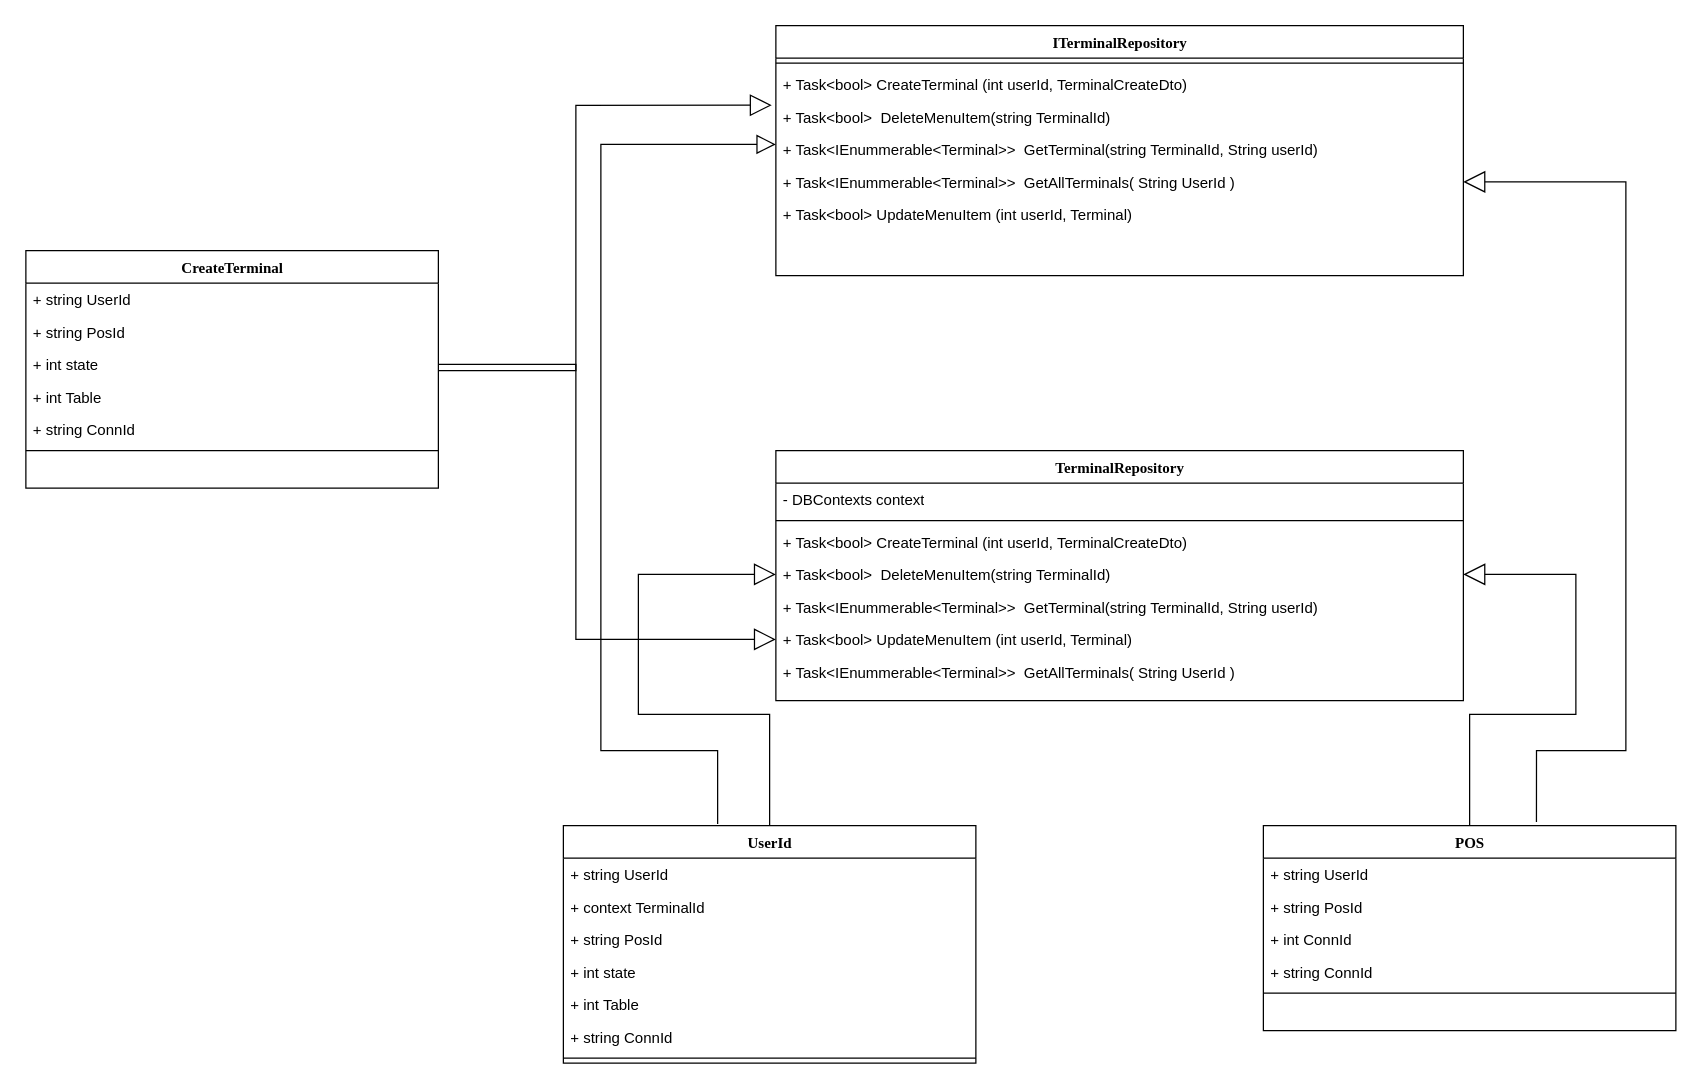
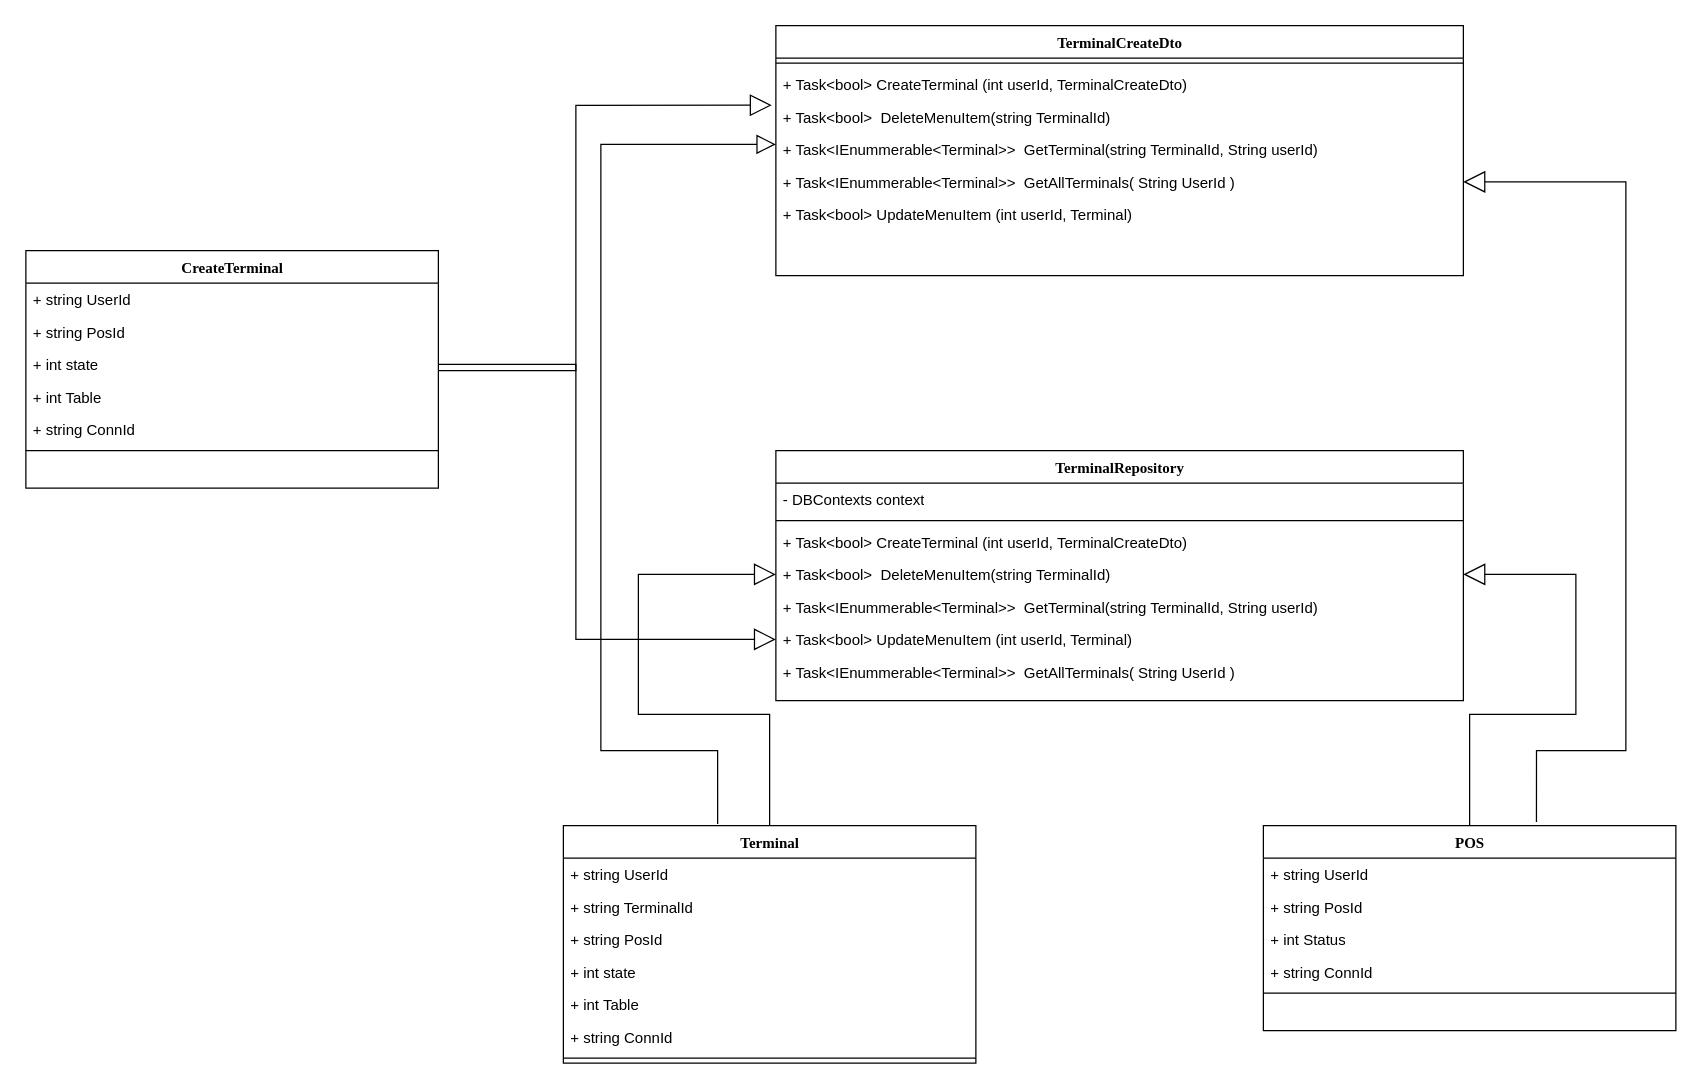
(1120, 43) -> (1120, 43)
(770, 843) -> (770, 843)
(647, 908) -> (641, 908)
(1315, 941) -> (1315, 941)
